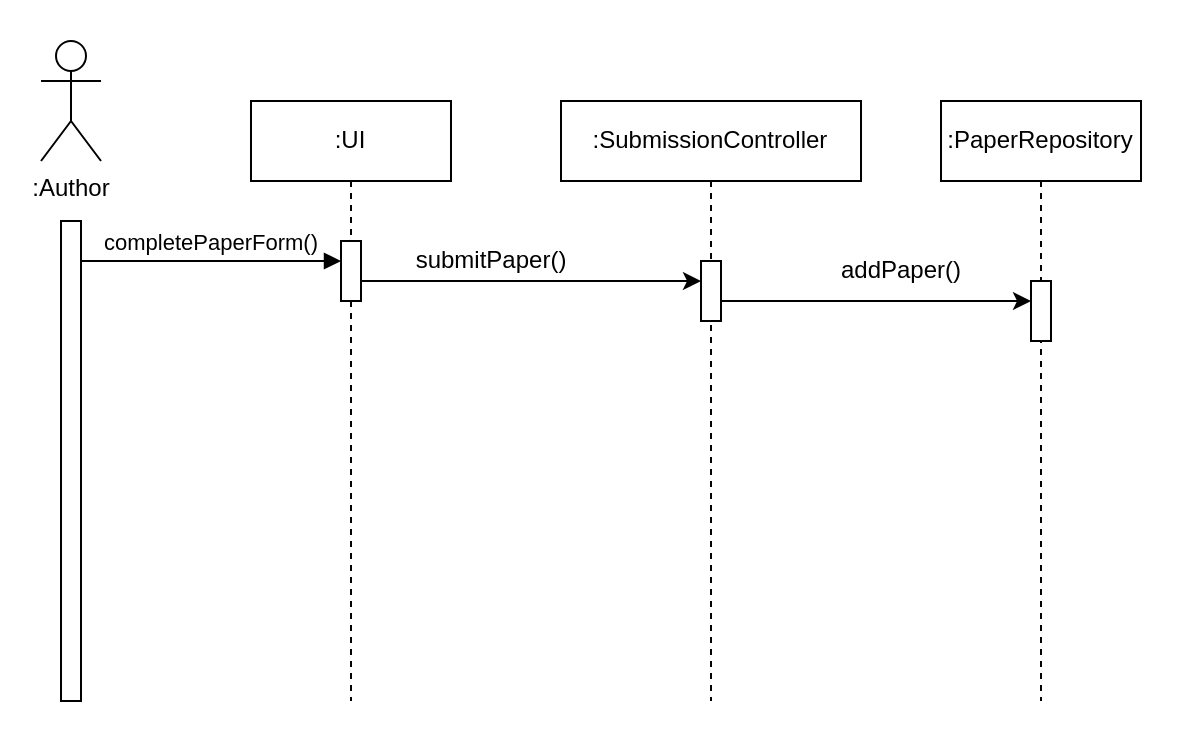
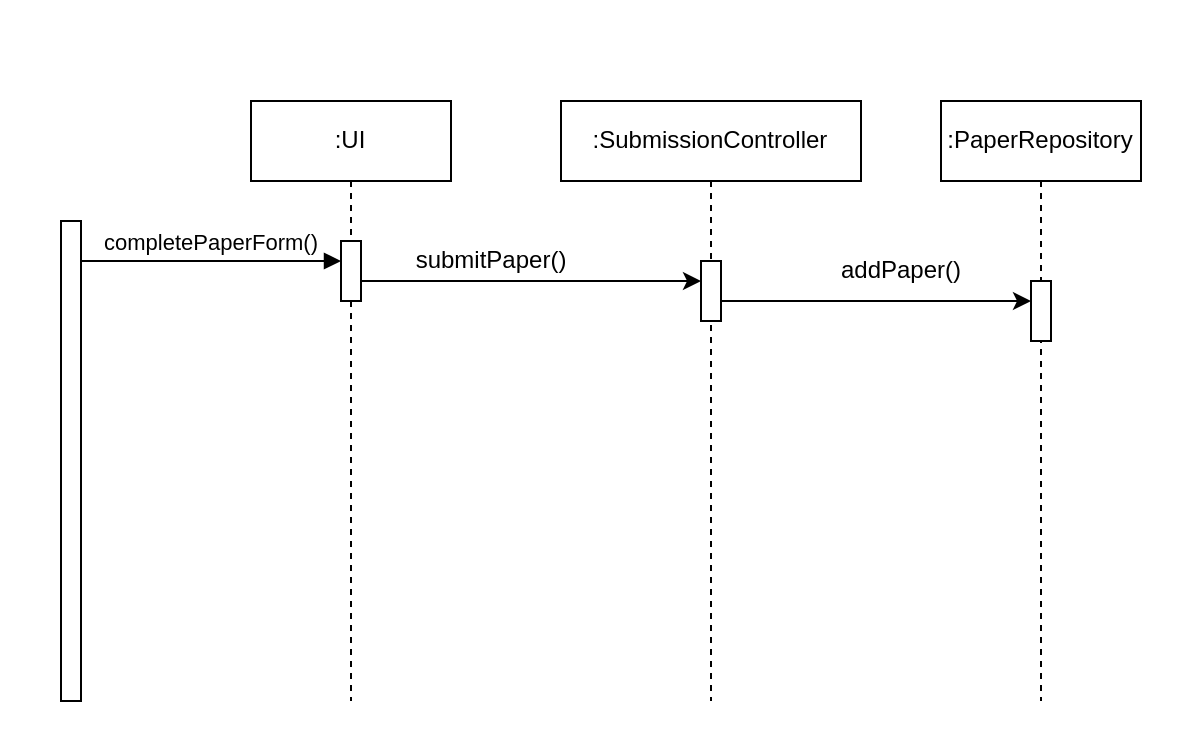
(71, 101) -> none
